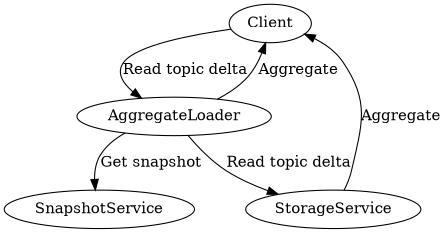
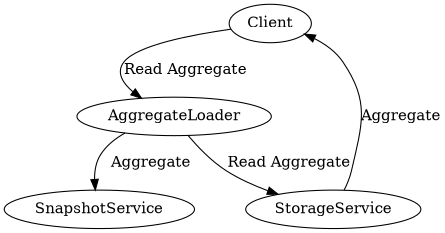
(185, 70) -> (185, 70)
(244, 80) -> none
(151, 163) -> (151, 163)
(289, 163) -> (289, 163)
